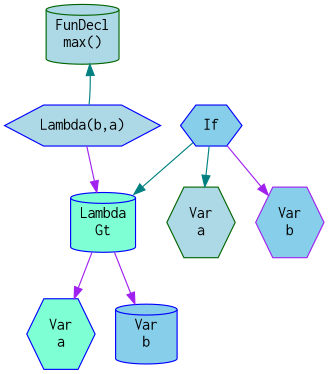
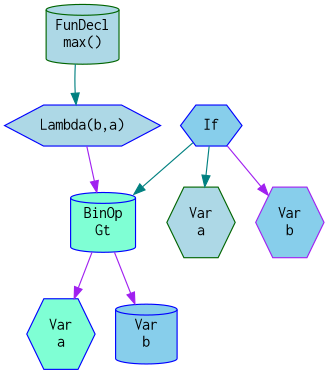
(90, 90) -> (75, 79)
(103, 222) -> (103, 222)
